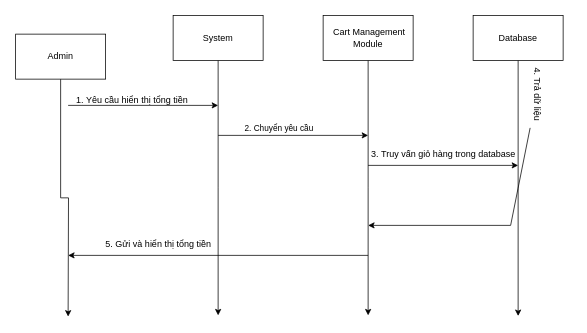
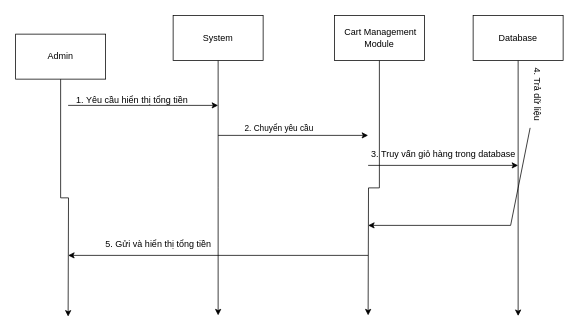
(368, 38) -> (379, 38)
